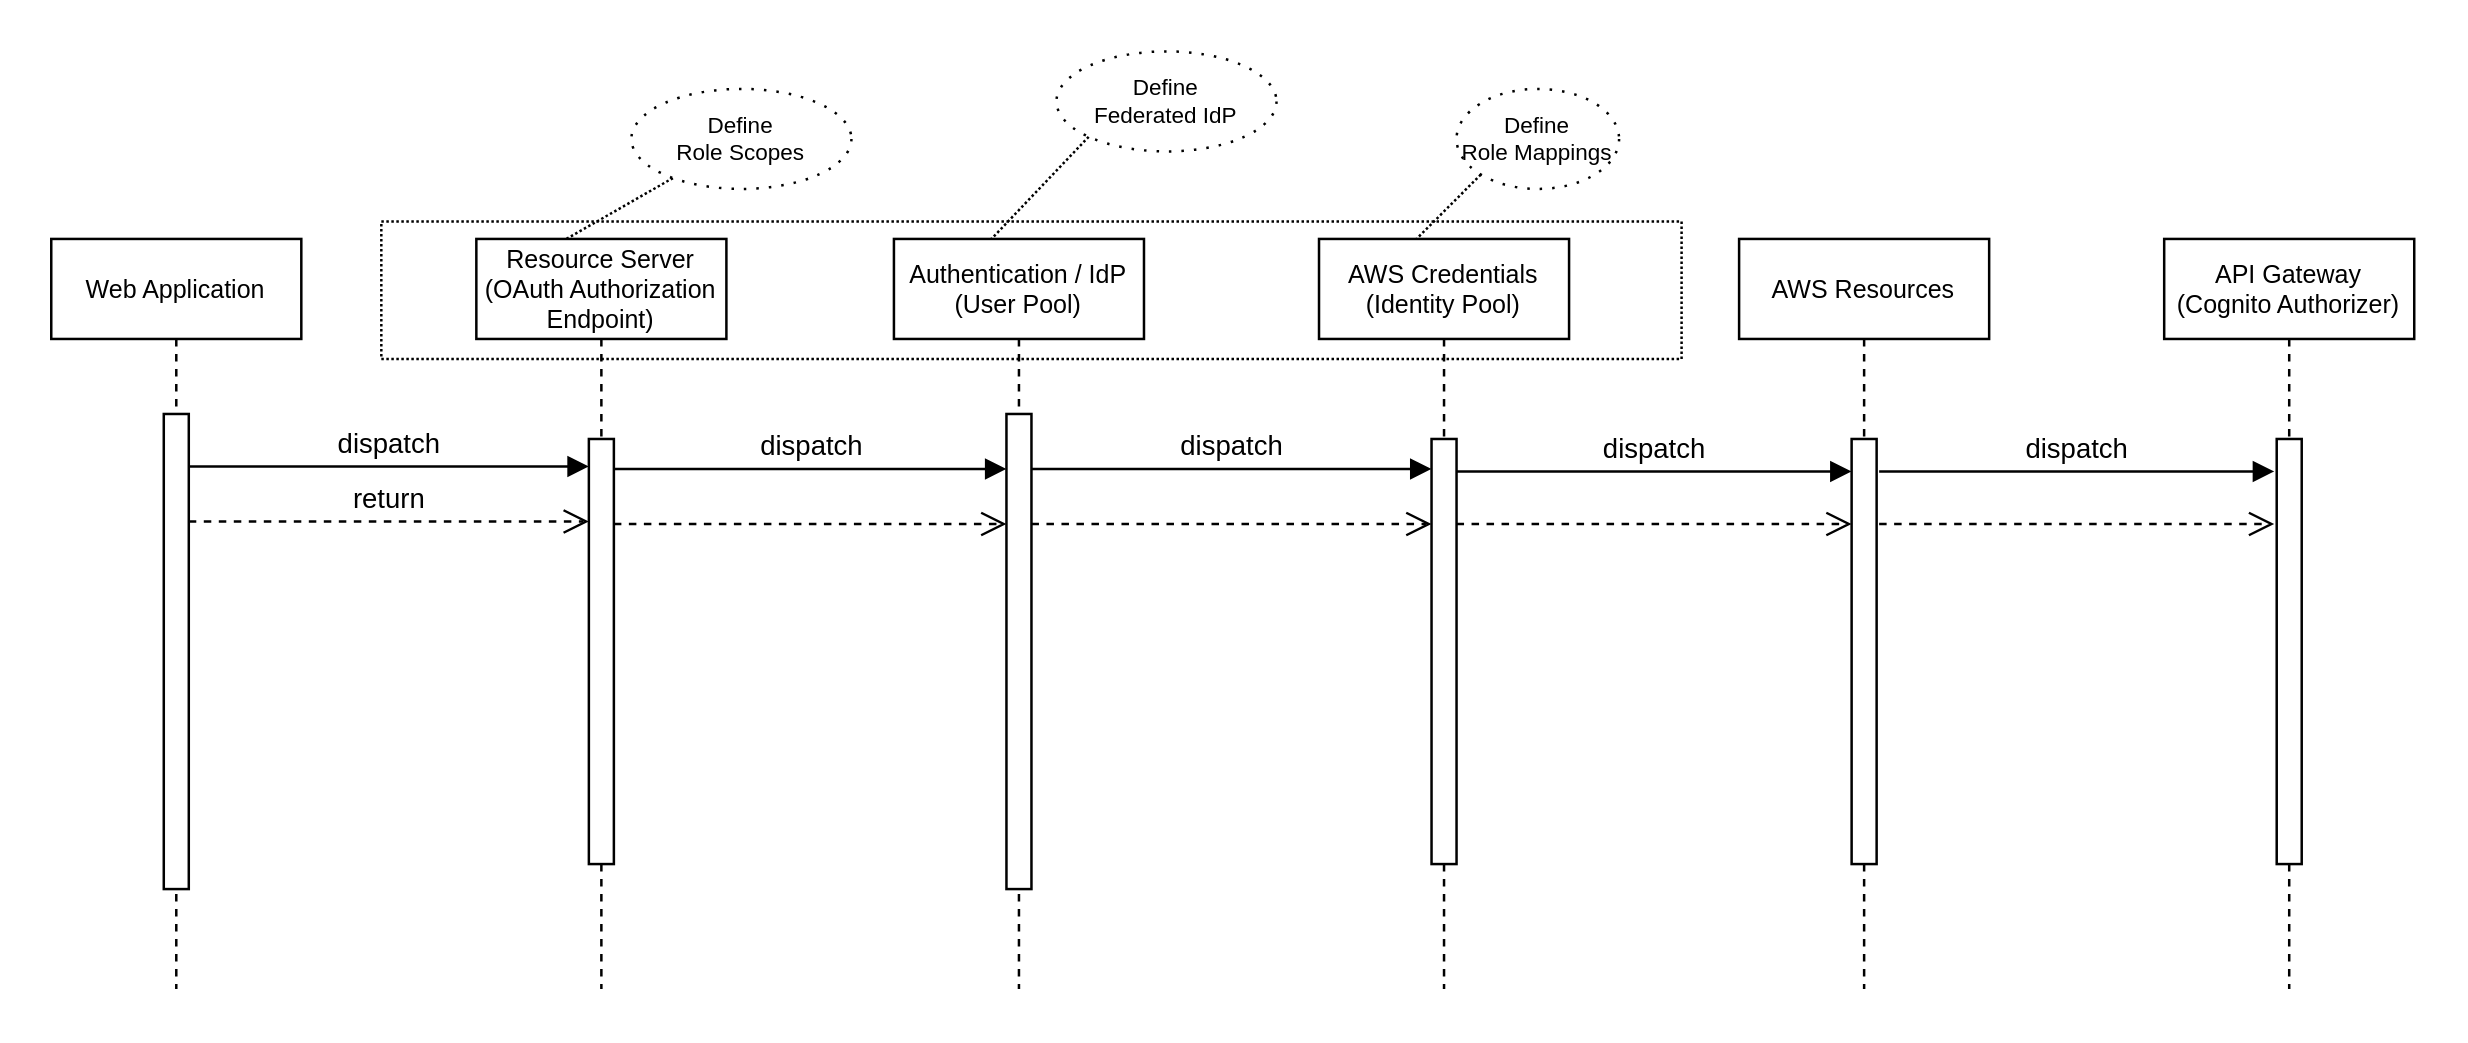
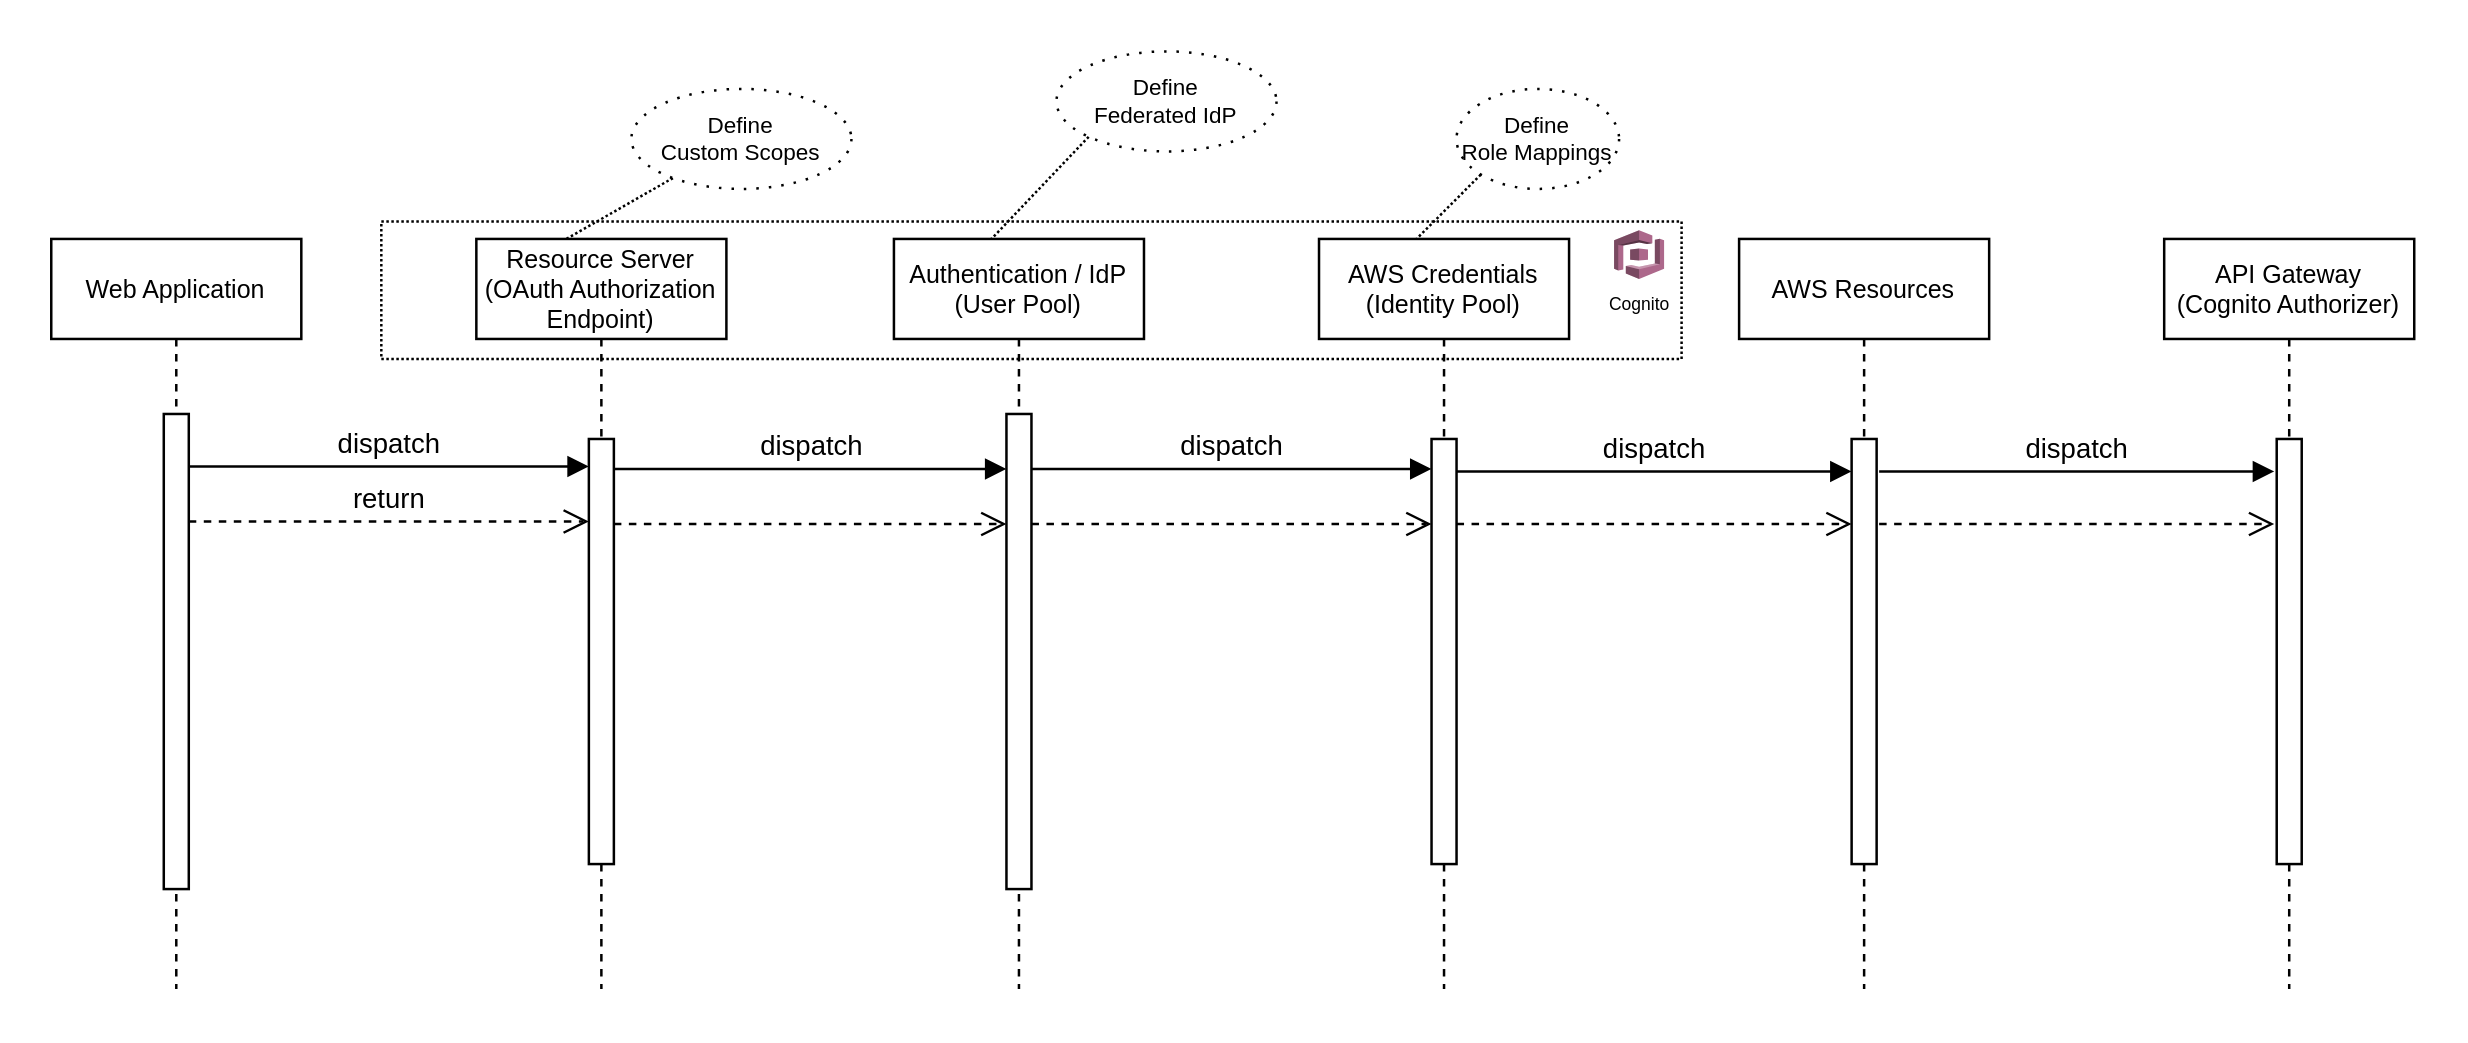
(741, 139) -> (741, 139)
none -> (1639, 254)
